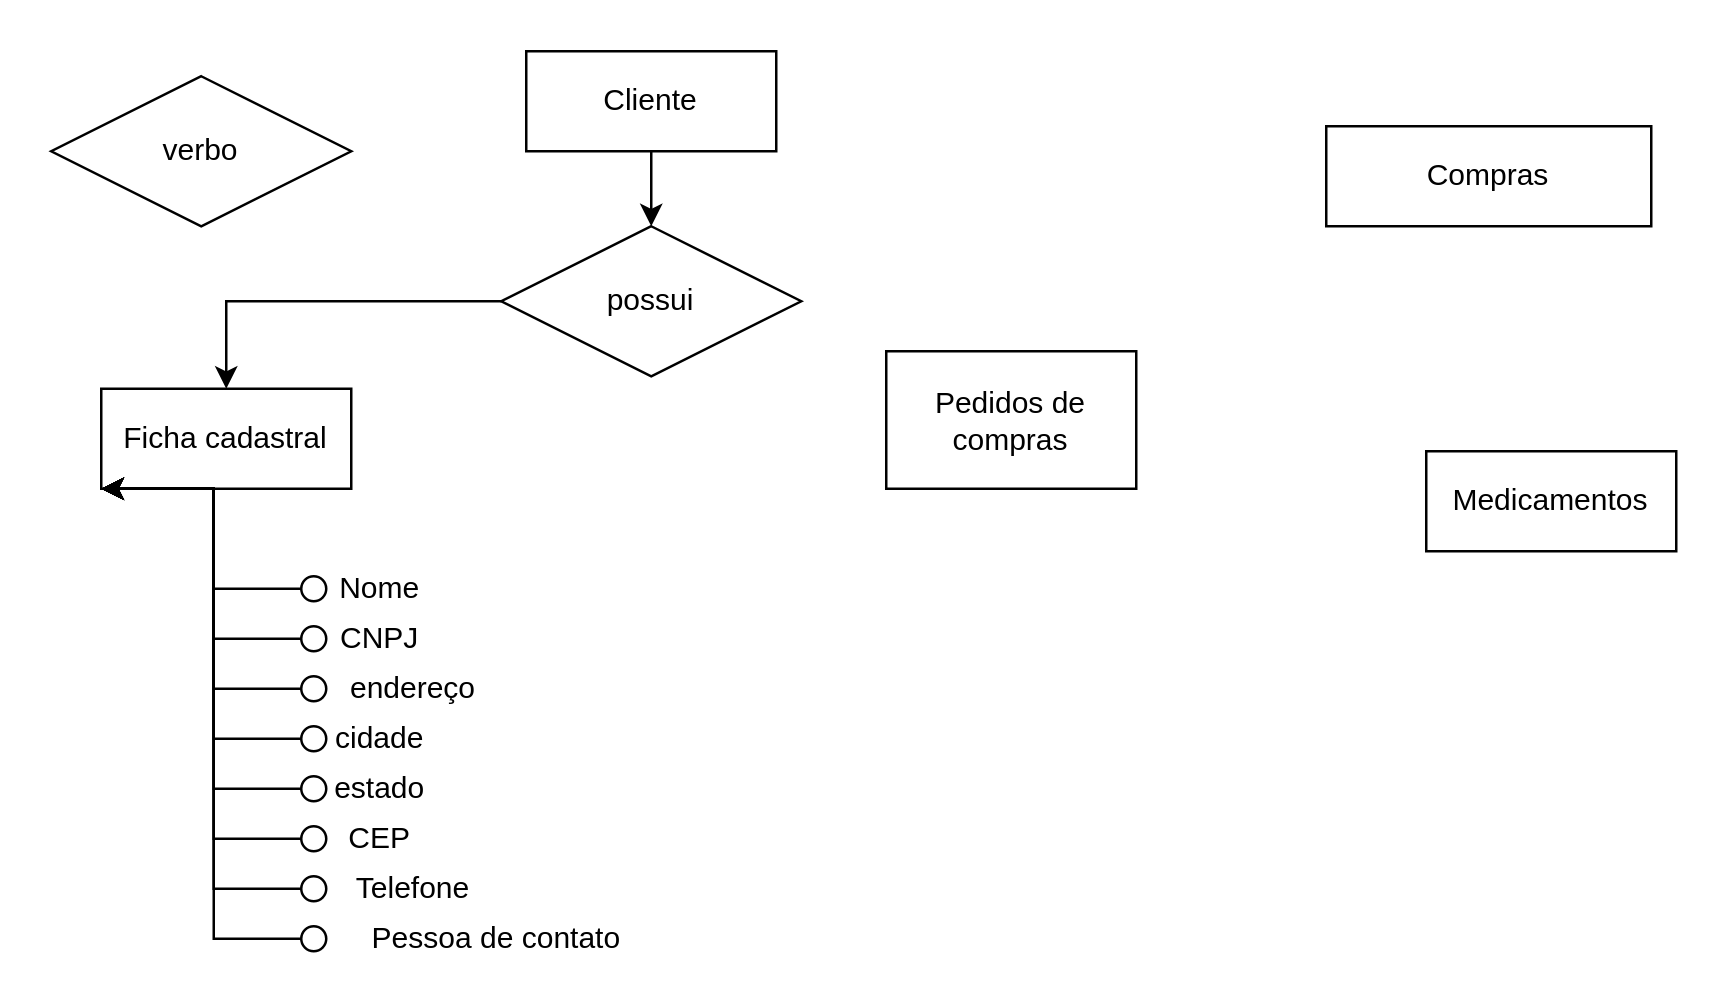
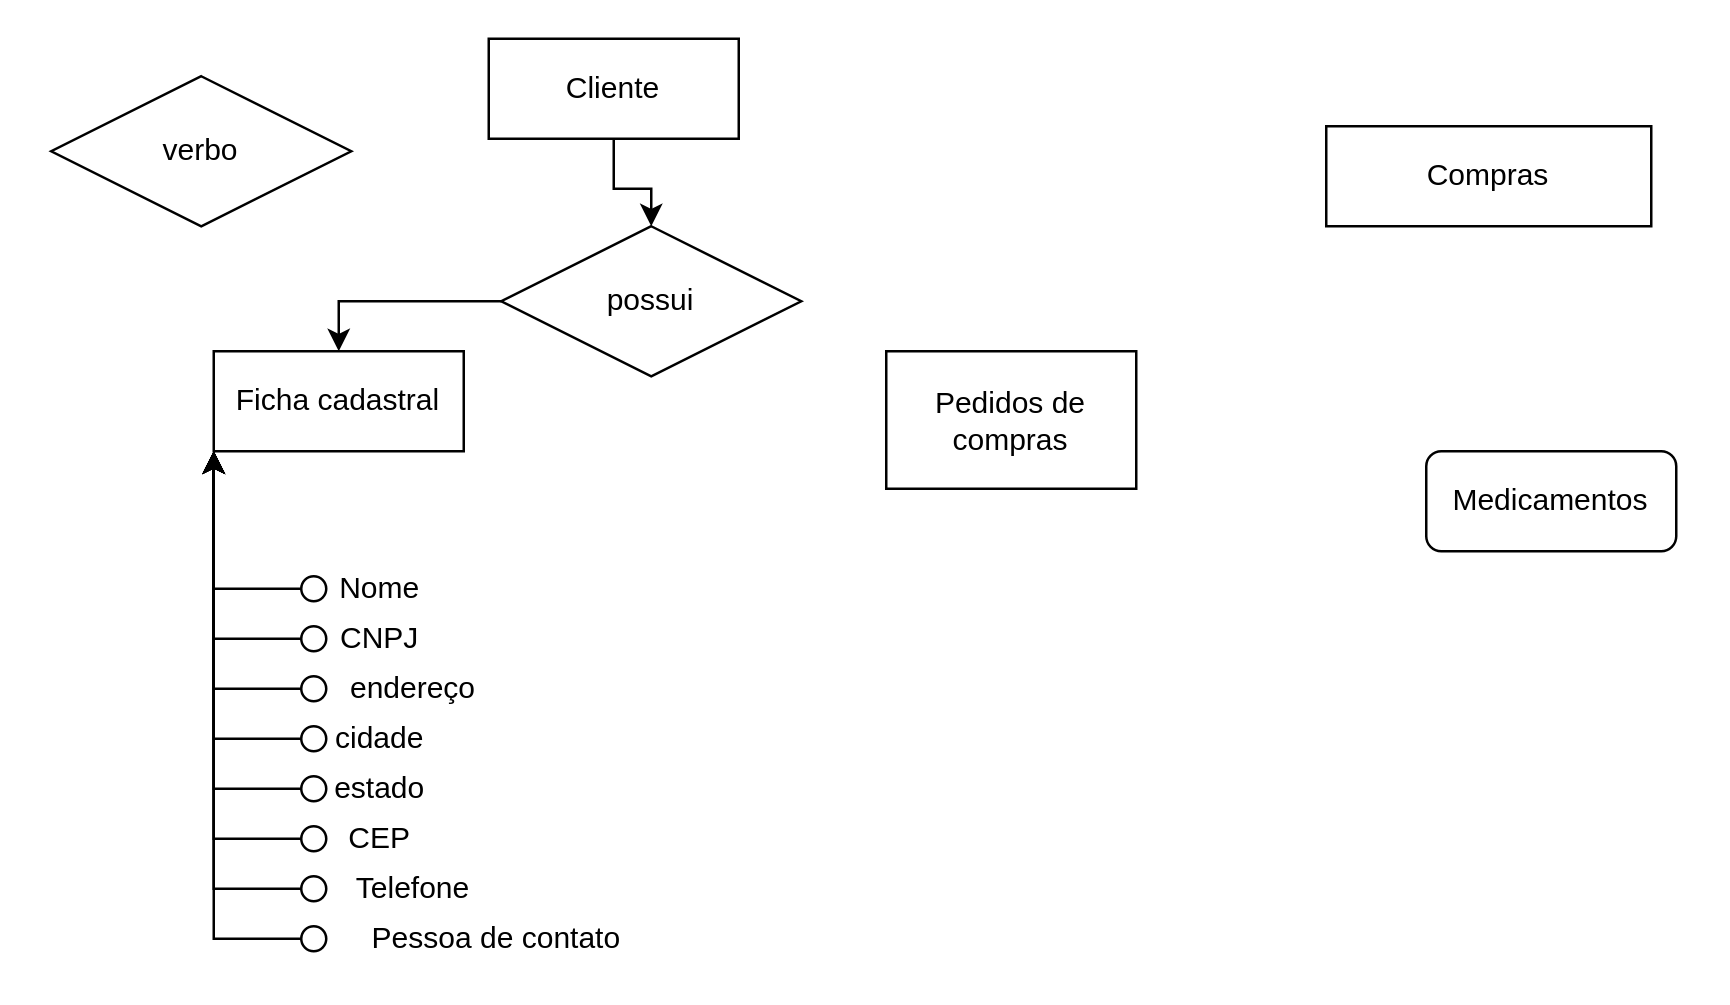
(651, 101) -> (614, 89)
(226, 439) -> (339, 401)
(1551, 501) -> (1551, 501)
